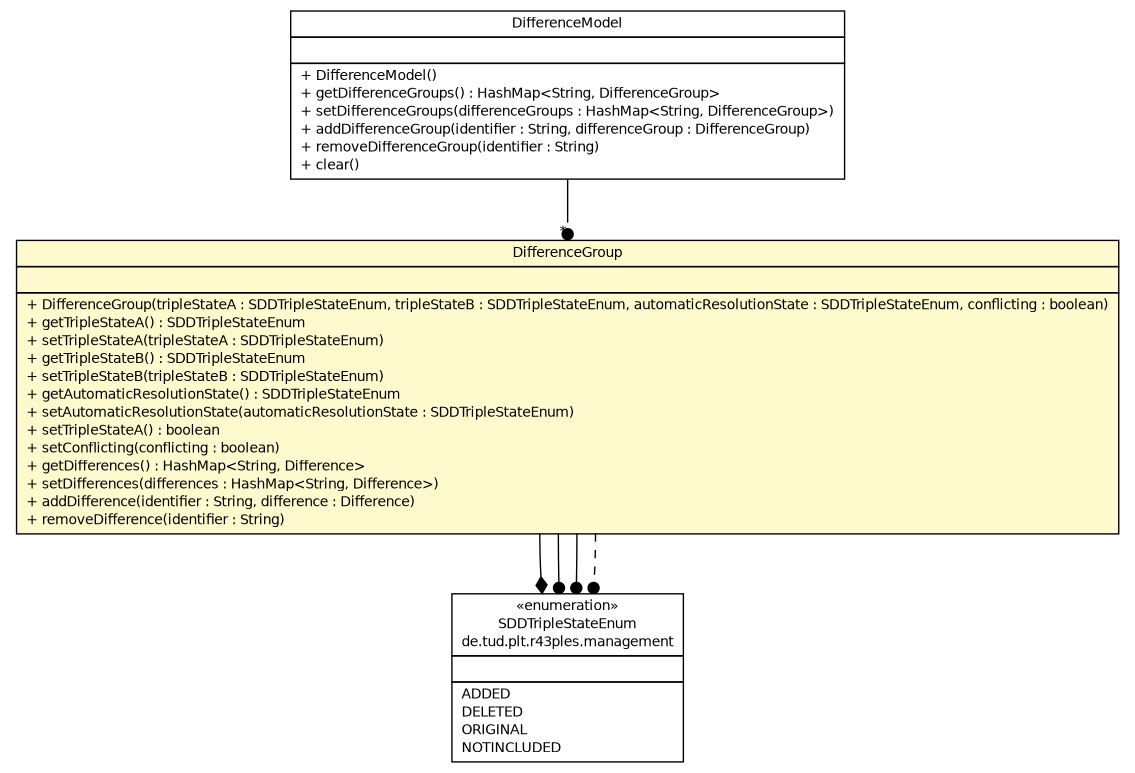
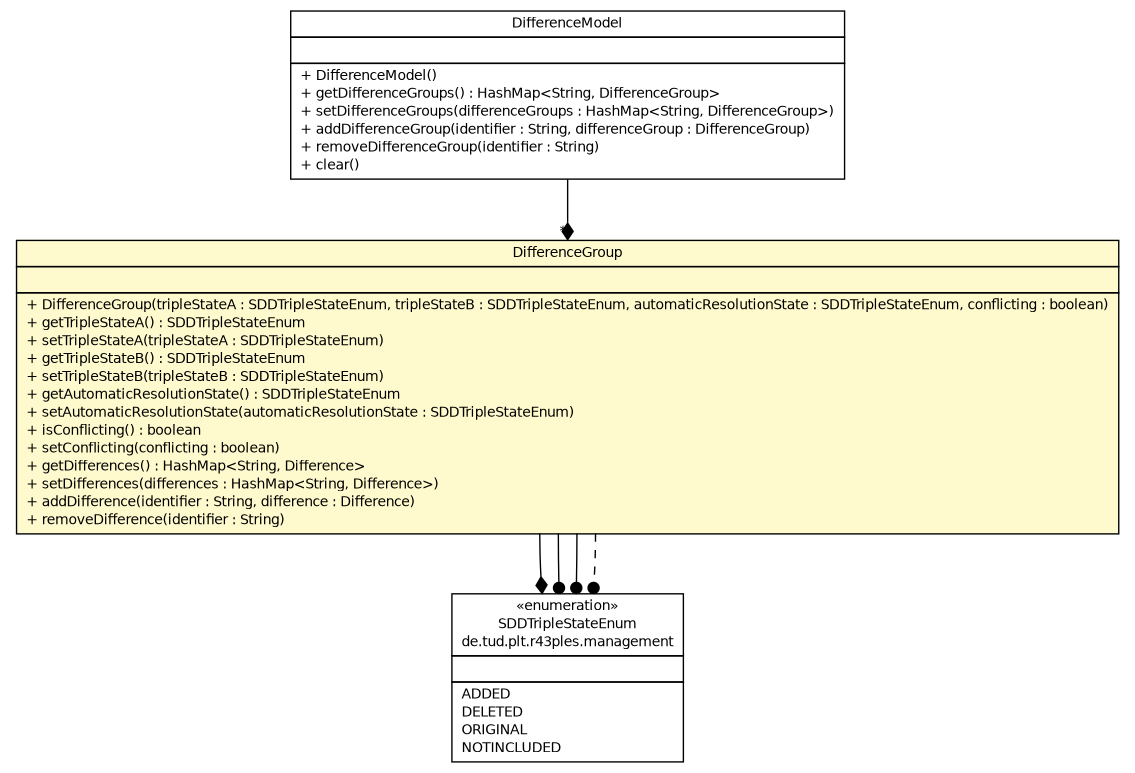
(568, 201) -> (568, 201)
(123, 431) -> (114, 431)
